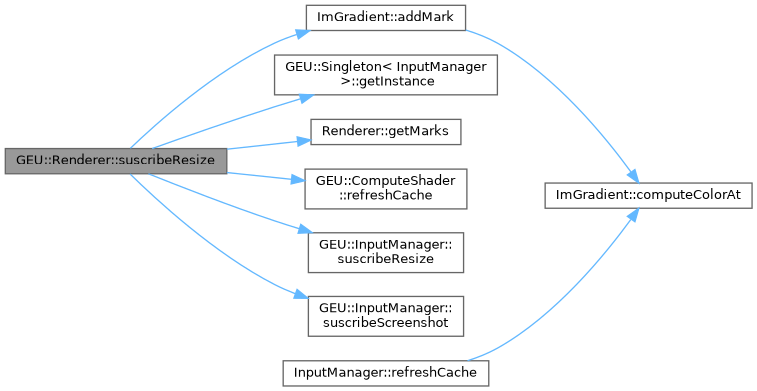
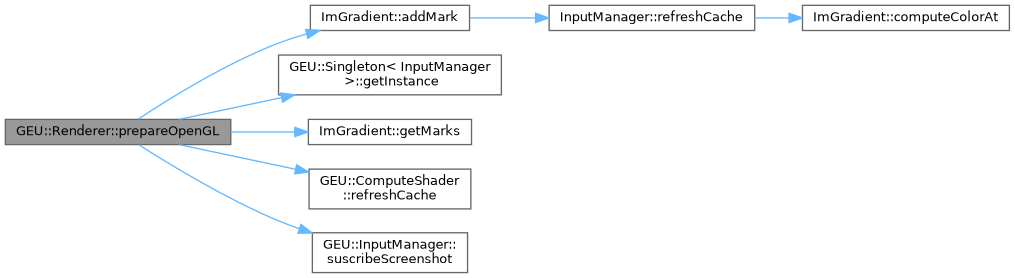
(558, 89) -> (502, 18)
(386, 132) -> (390, 132)
(116, 161) -> (118, 132)
(386, 253) -> none
